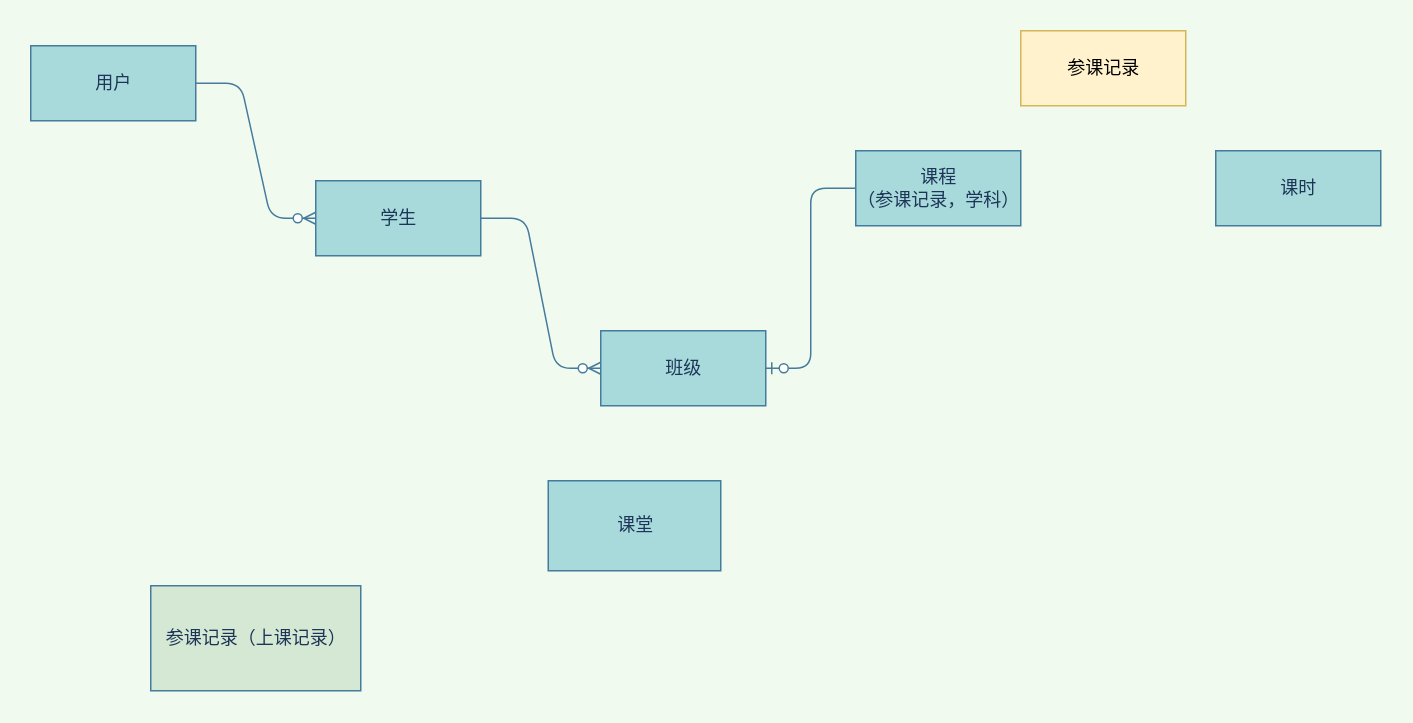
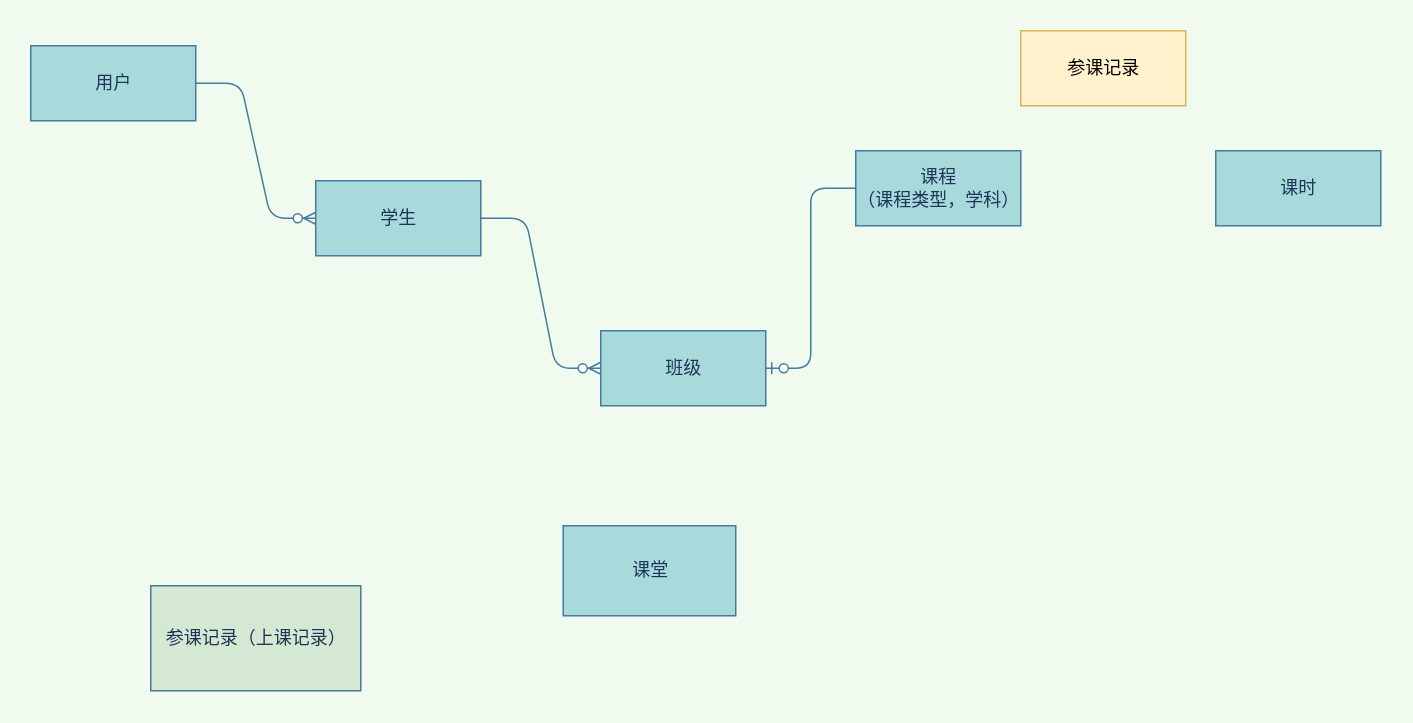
(939, 188) -> (939, 188)
(635, 526) -> (650, 571)
